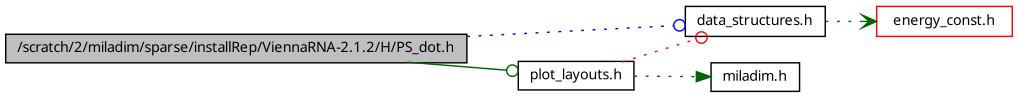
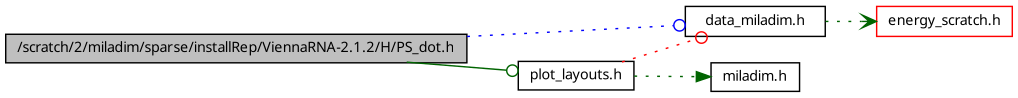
(755, 21) -> (755, 21)
(944, 21) -> (944, 21)
